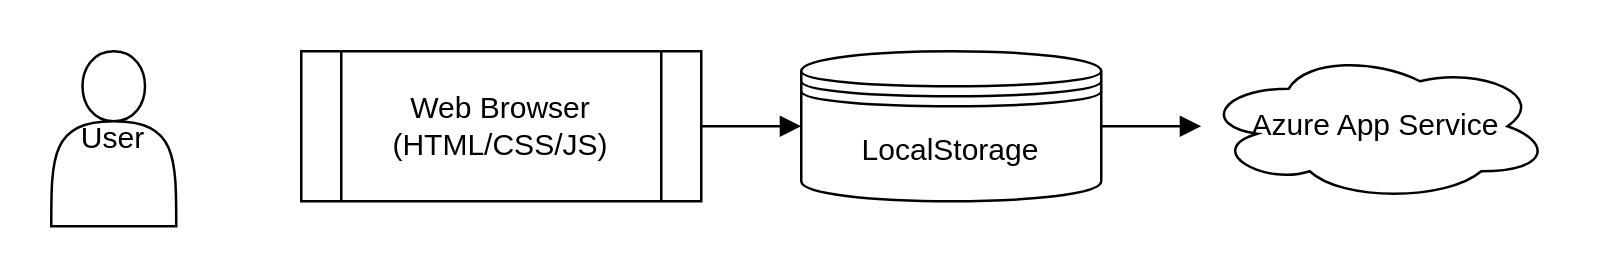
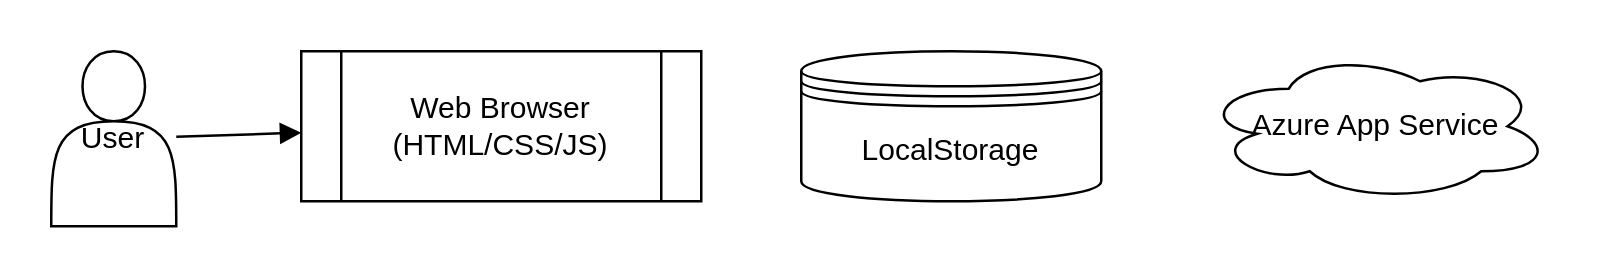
(741, 126) -> none
(1141, 126) -> none
none -> (229, 135)
